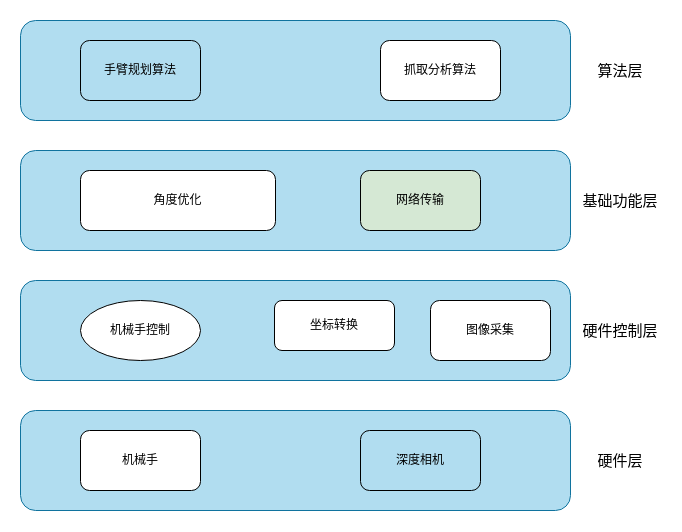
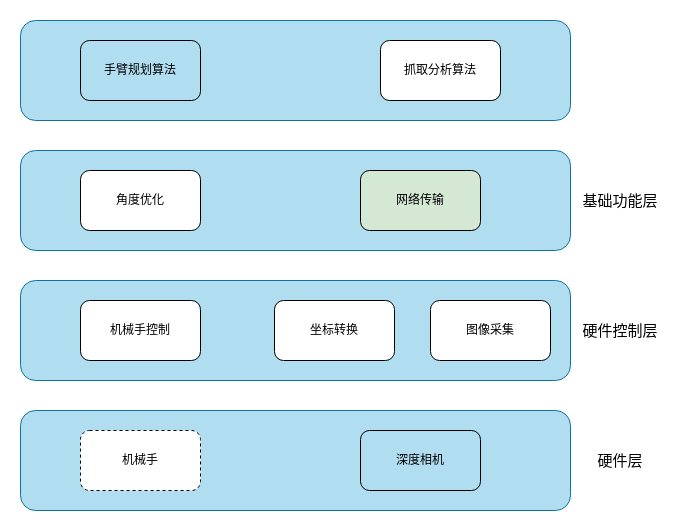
(621, 71) -> none
(178, 201) -> (141, 201)
(335, 326) -> (335, 331)
(141, 331) -> (141, 331)
(141, 461) -> (141, 461)
